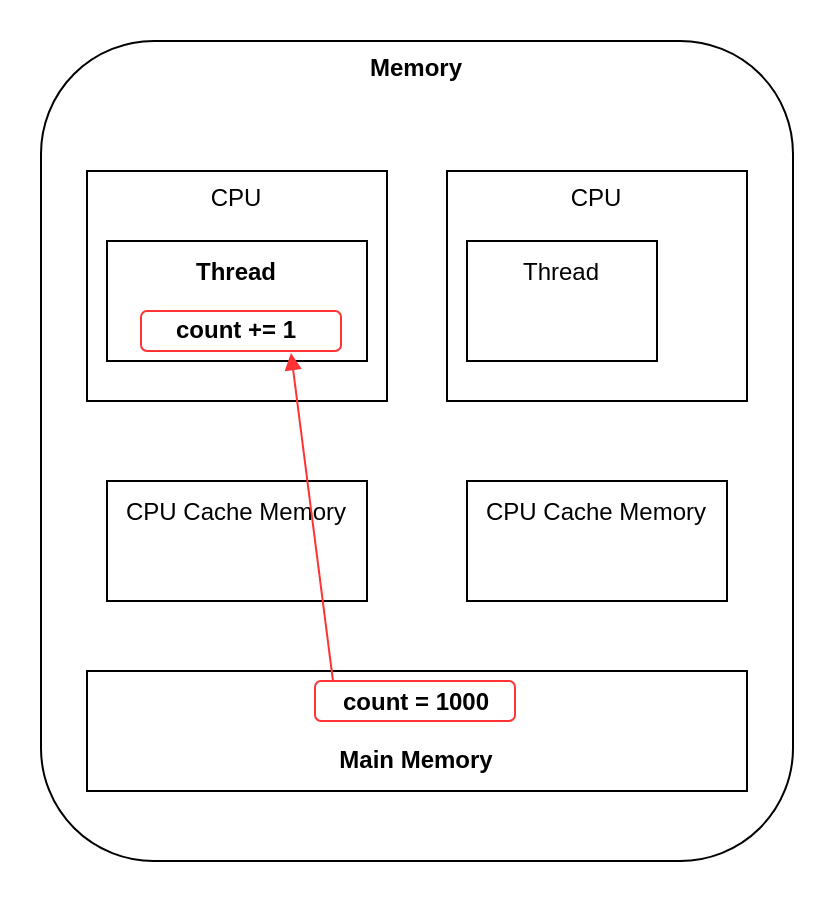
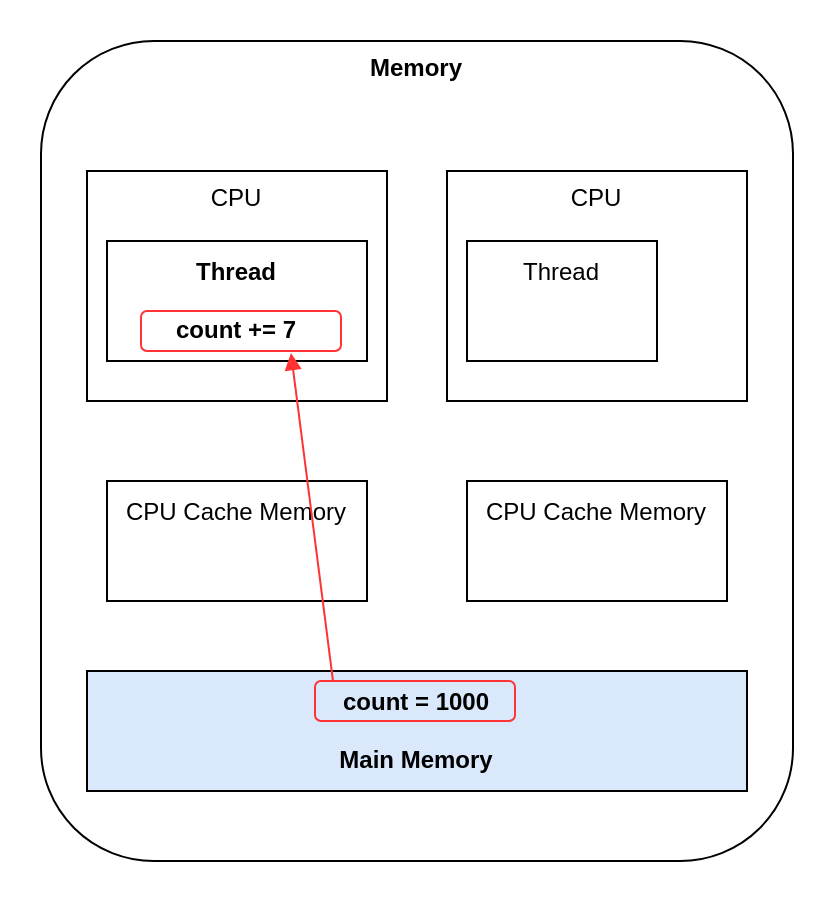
(237, 301) -> (237, 301)
(417, 731) -> (417, 731)
